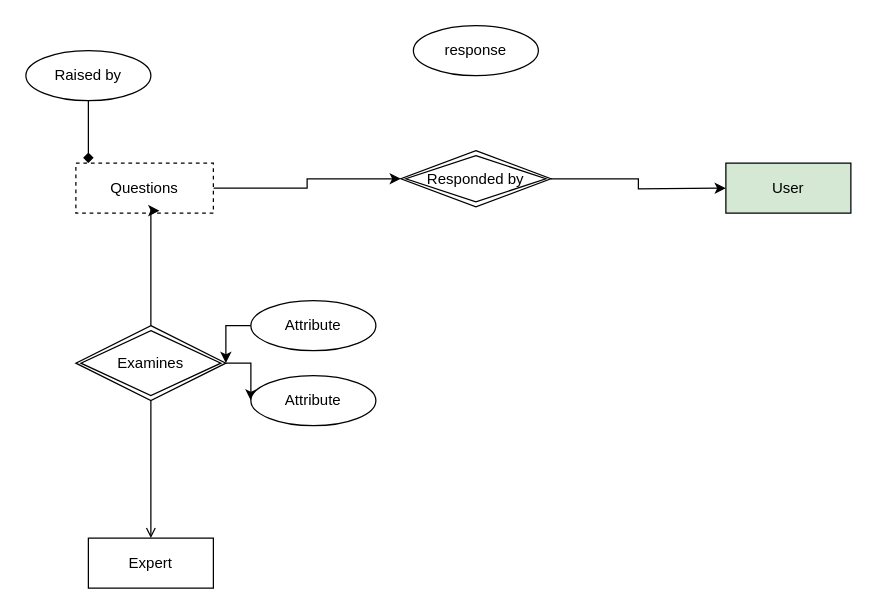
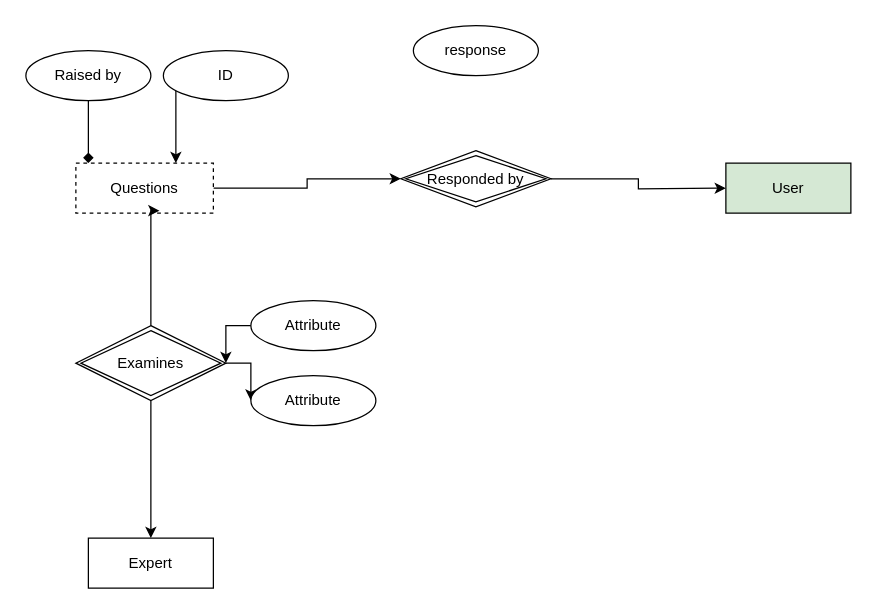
none -> (226, 76)
none -> (176, 123)
(151, 530) -> (151, 528)
